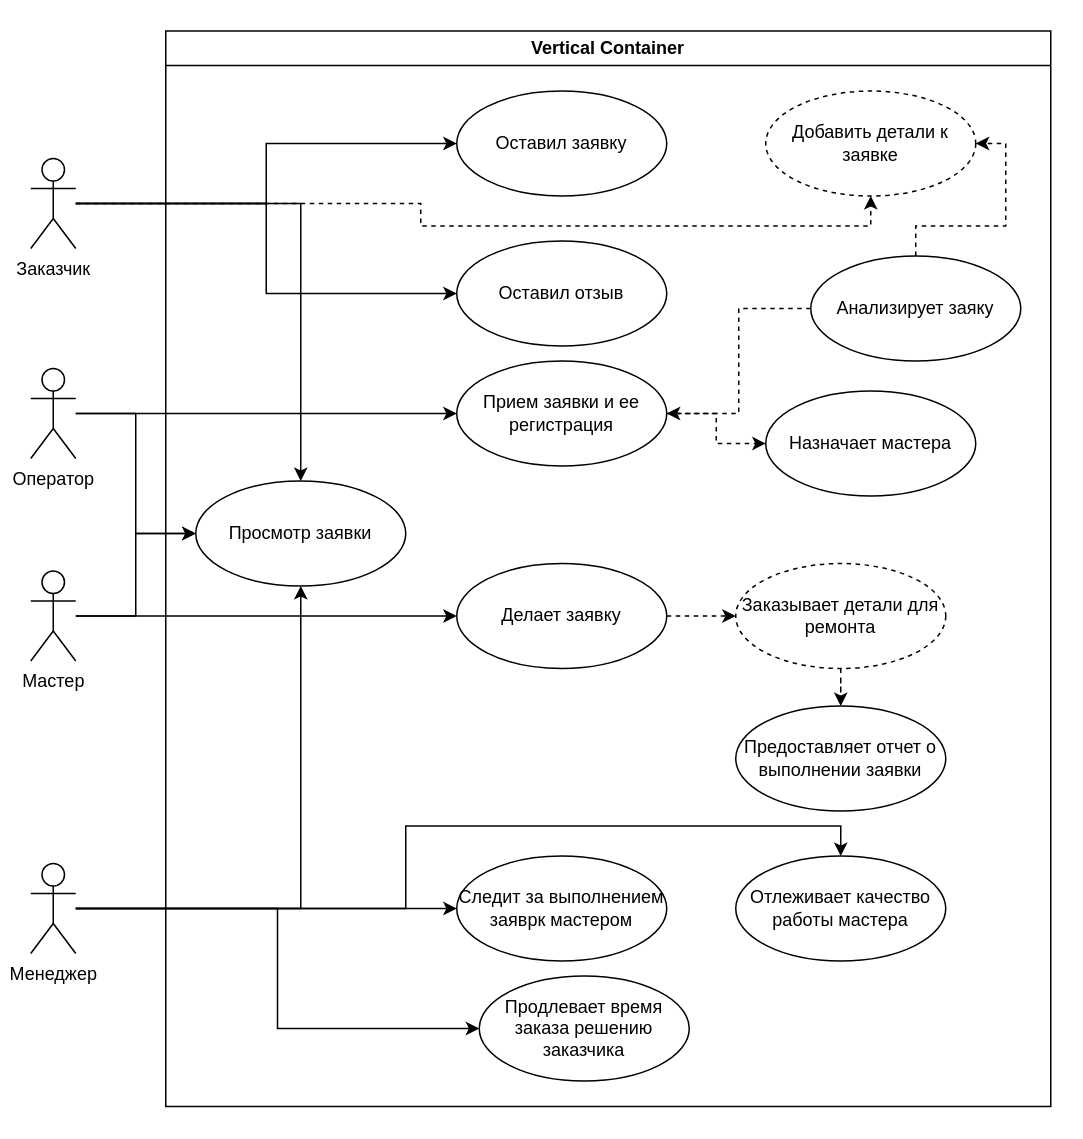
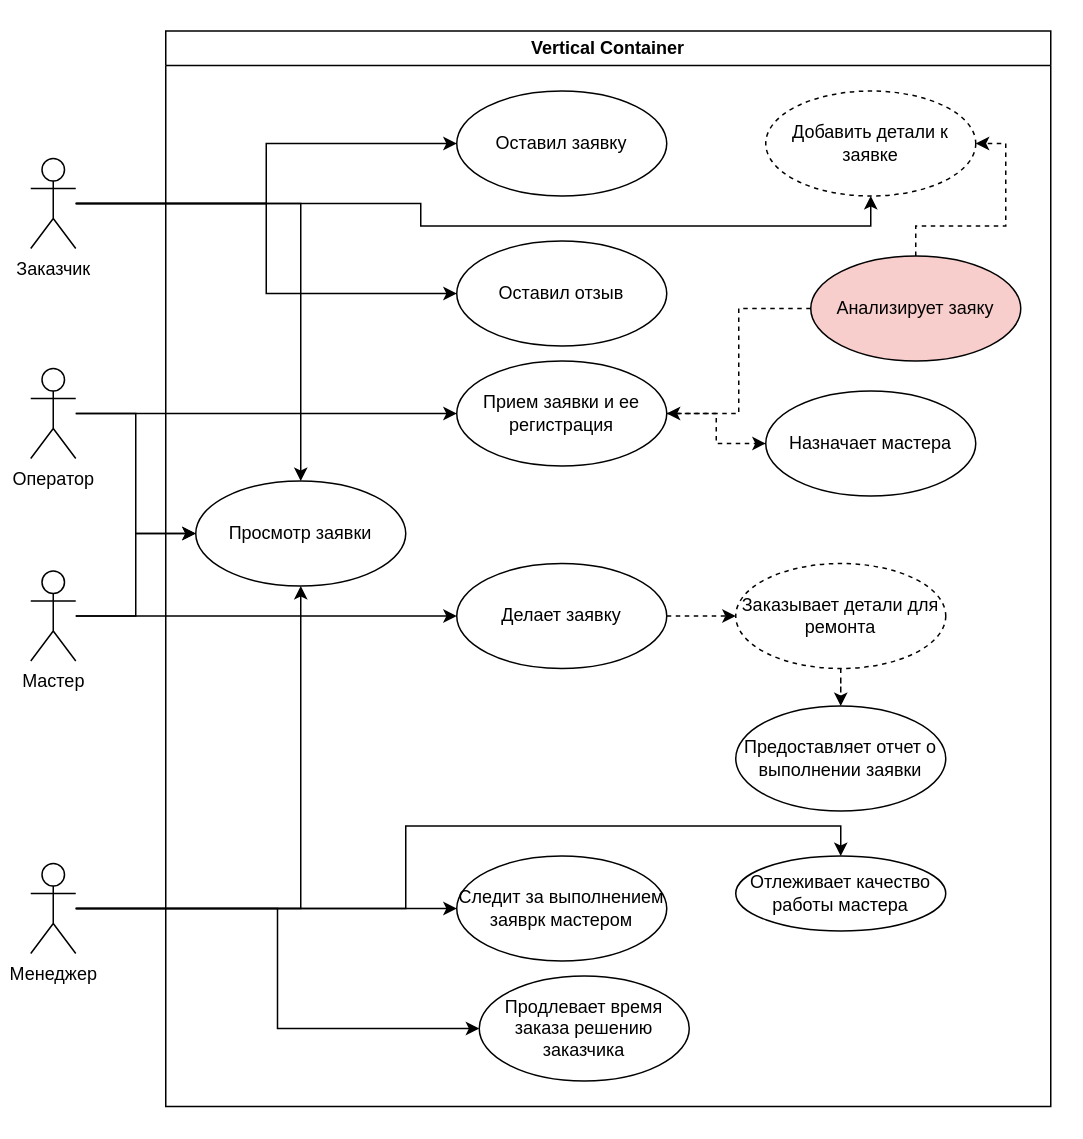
(585, 226) -> (585, 226)
(916, 308) -> (916, 308)
(841, 908) -> (841, 893)
